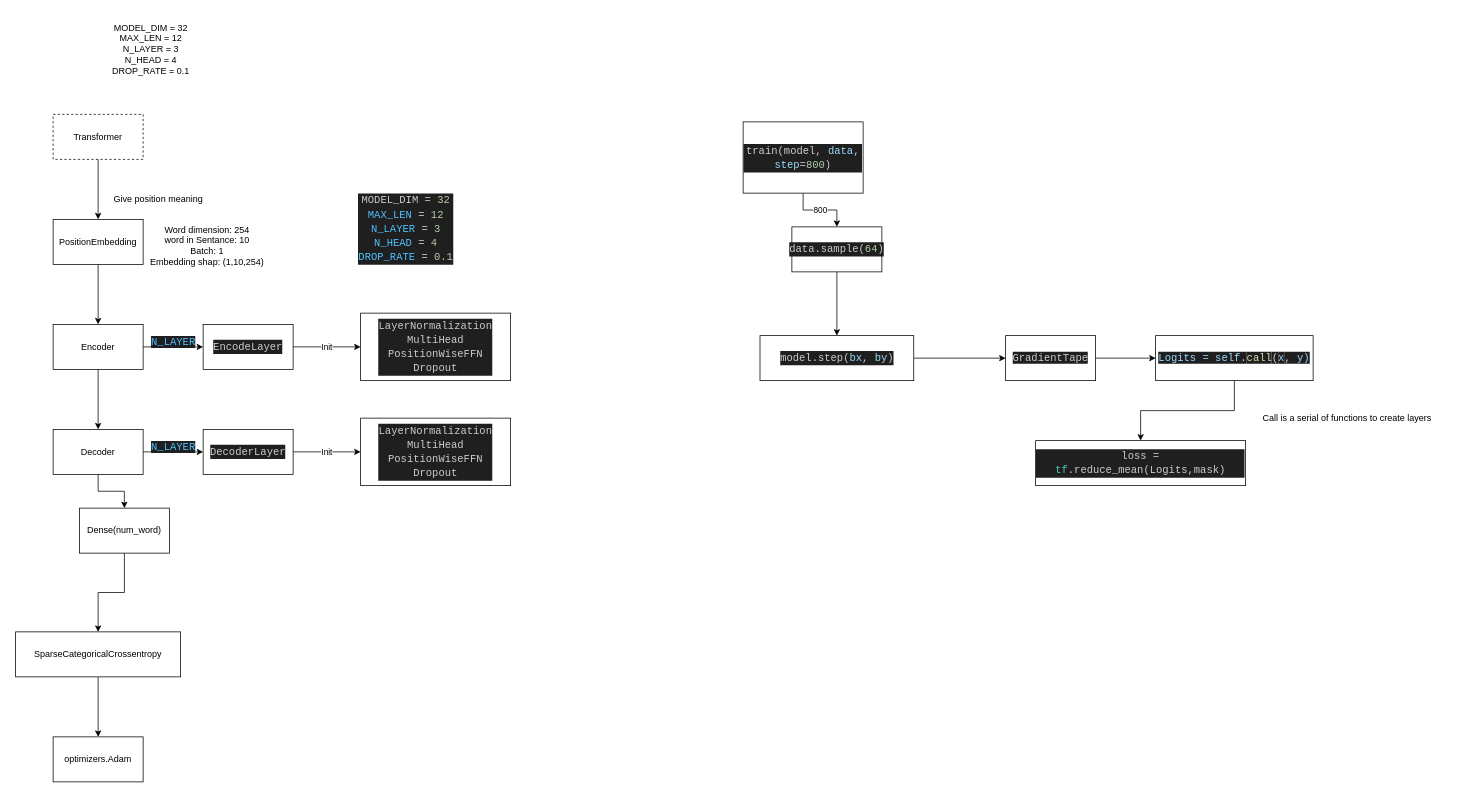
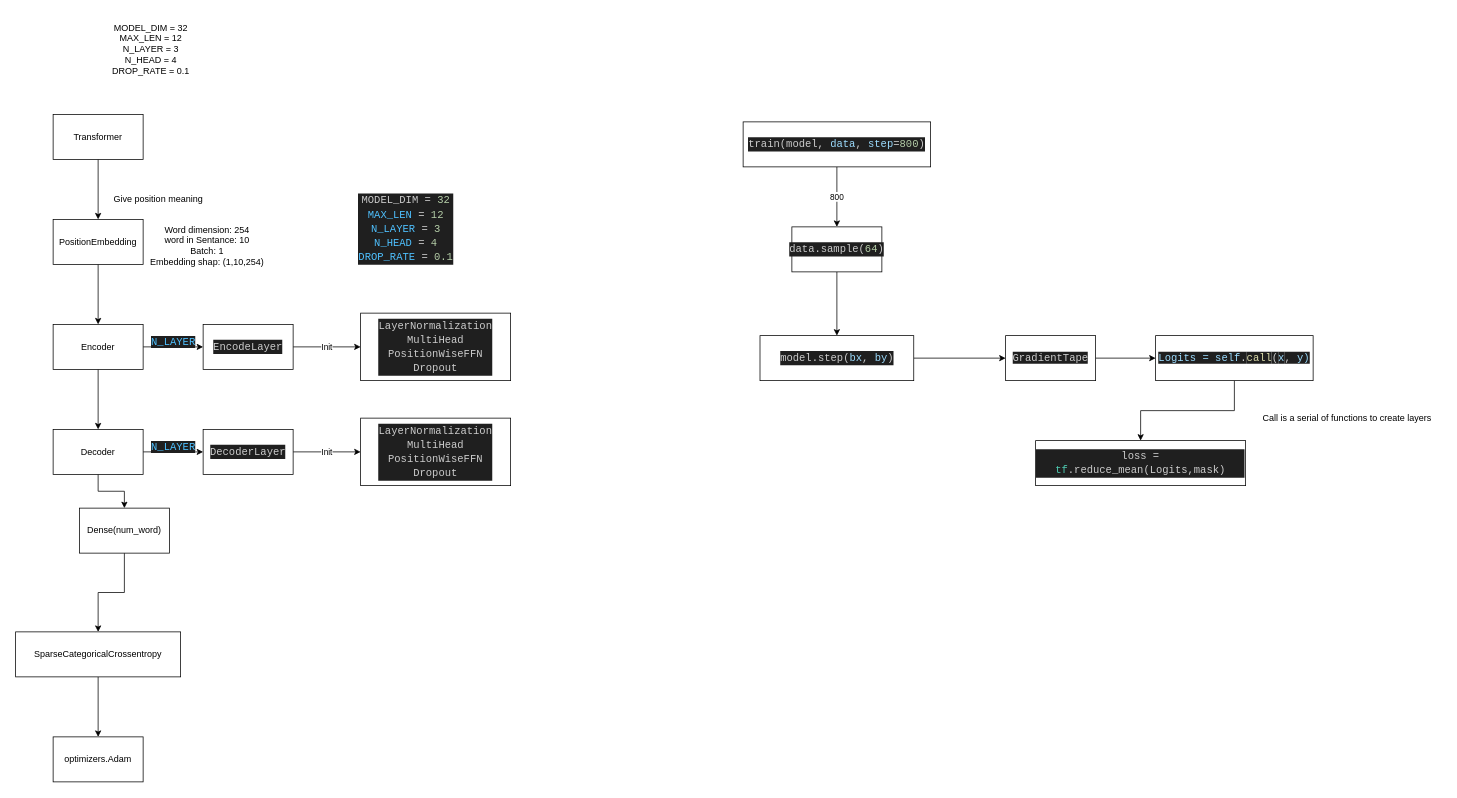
(98, 137) -> (98, 137)
(803, 158) -> (837, 144)
